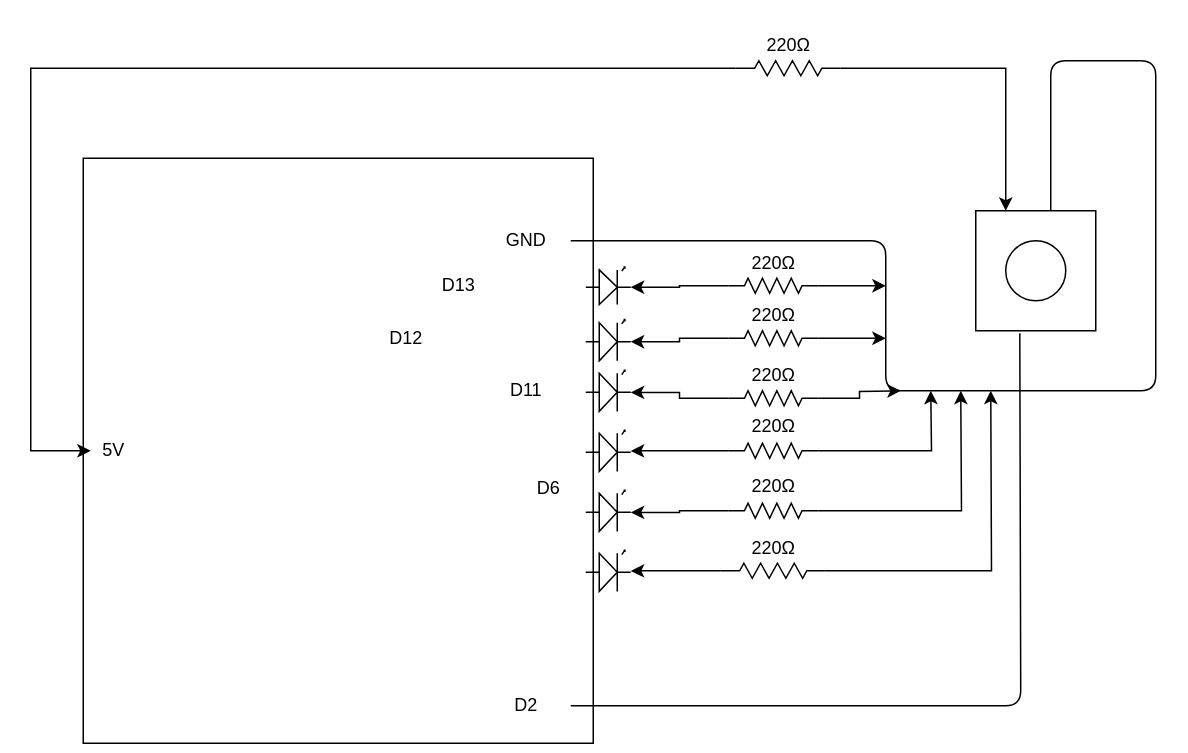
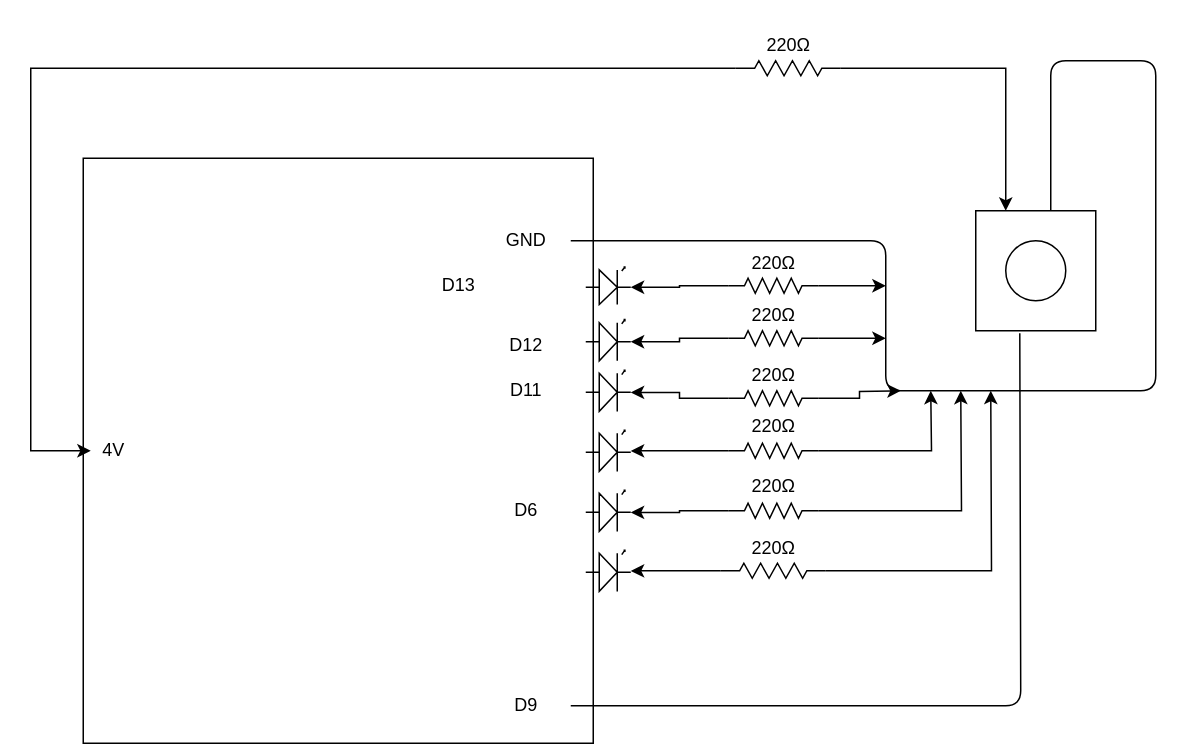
(406, 338) -> (526, 346)
(114, 451) -> (114, 451)
(548, 488) -> (526, 511)
(527, 706) -> (527, 706)
